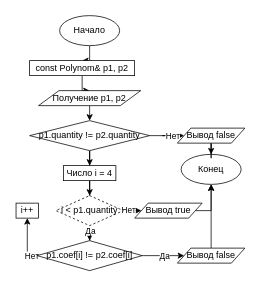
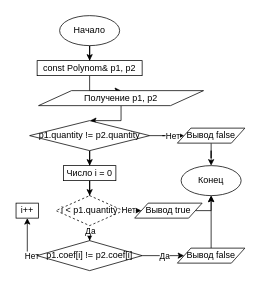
(82, 68) -> (90, 68)
(90, 98) -> (121, 98)
(211, 169) -> (211, 180)
(90, 173) -> (90, 173)
